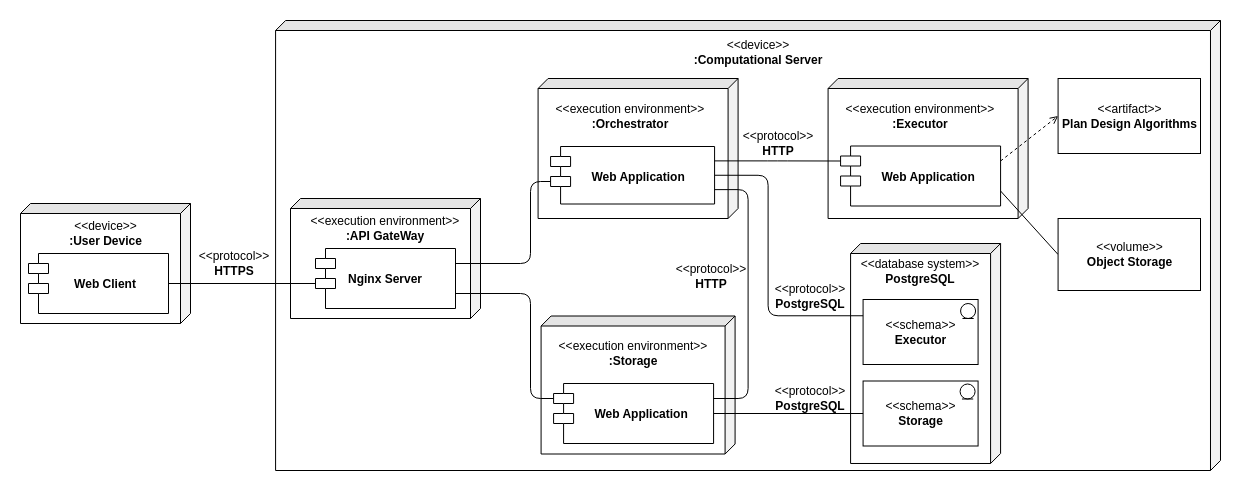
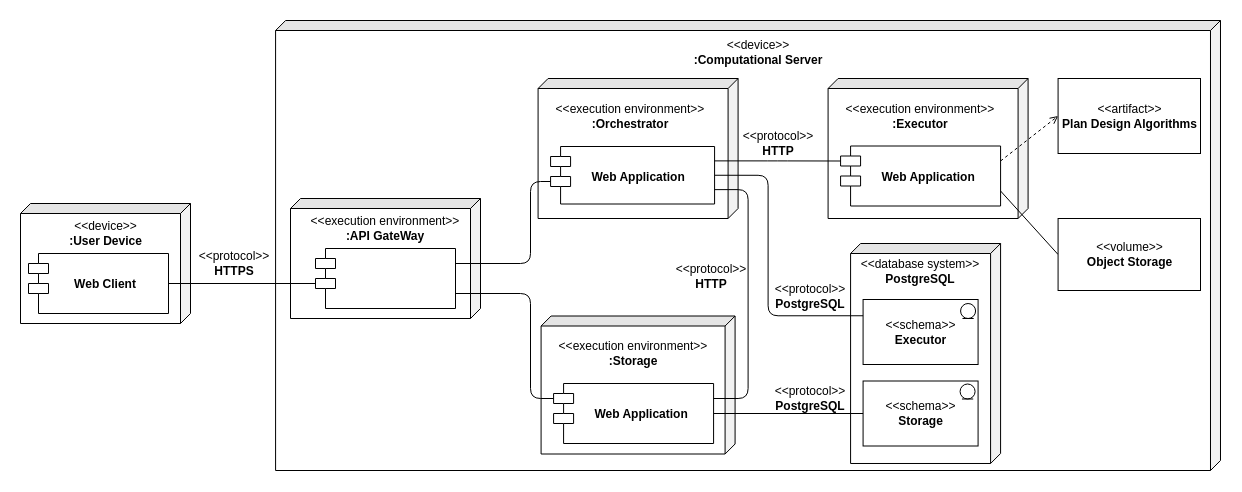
(386, 279) -> none
